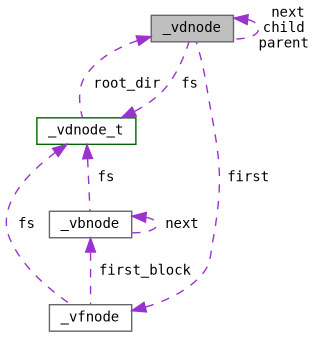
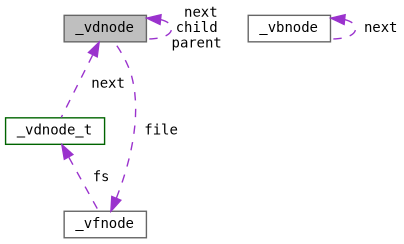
(169, 83) -> none
(123, 84) -> (105, 84)
(245, 178) -> (158, 131)
(89, 185) -> none
(91, 278) -> none
